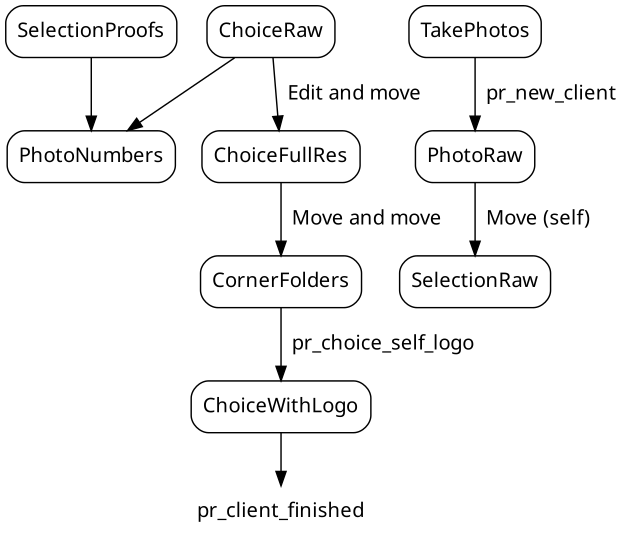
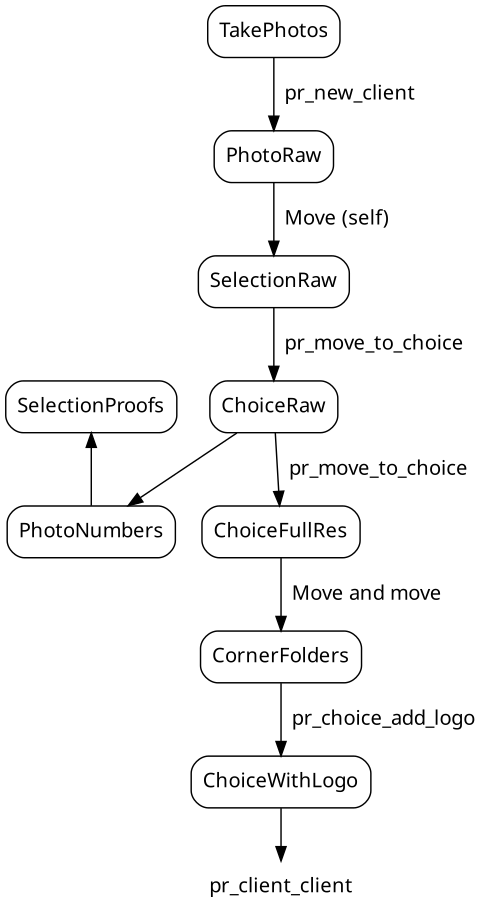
(91, 87) -> (91, 477)
(349, 94) -> (374, 469)
none -> (274, 337)
(378, 344) -> (379, 719)
(281, 512) -> (281, 887)
